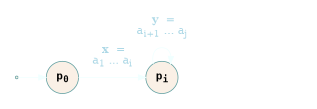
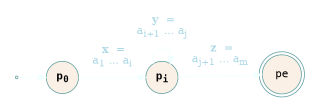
none -> (282, 74)
